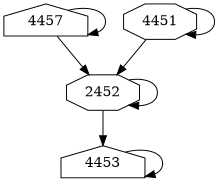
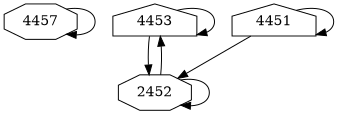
(46, 22) -> (41, 22)
(160, 22) -> (274, 22)
(70, 52) -> (148, 50)
